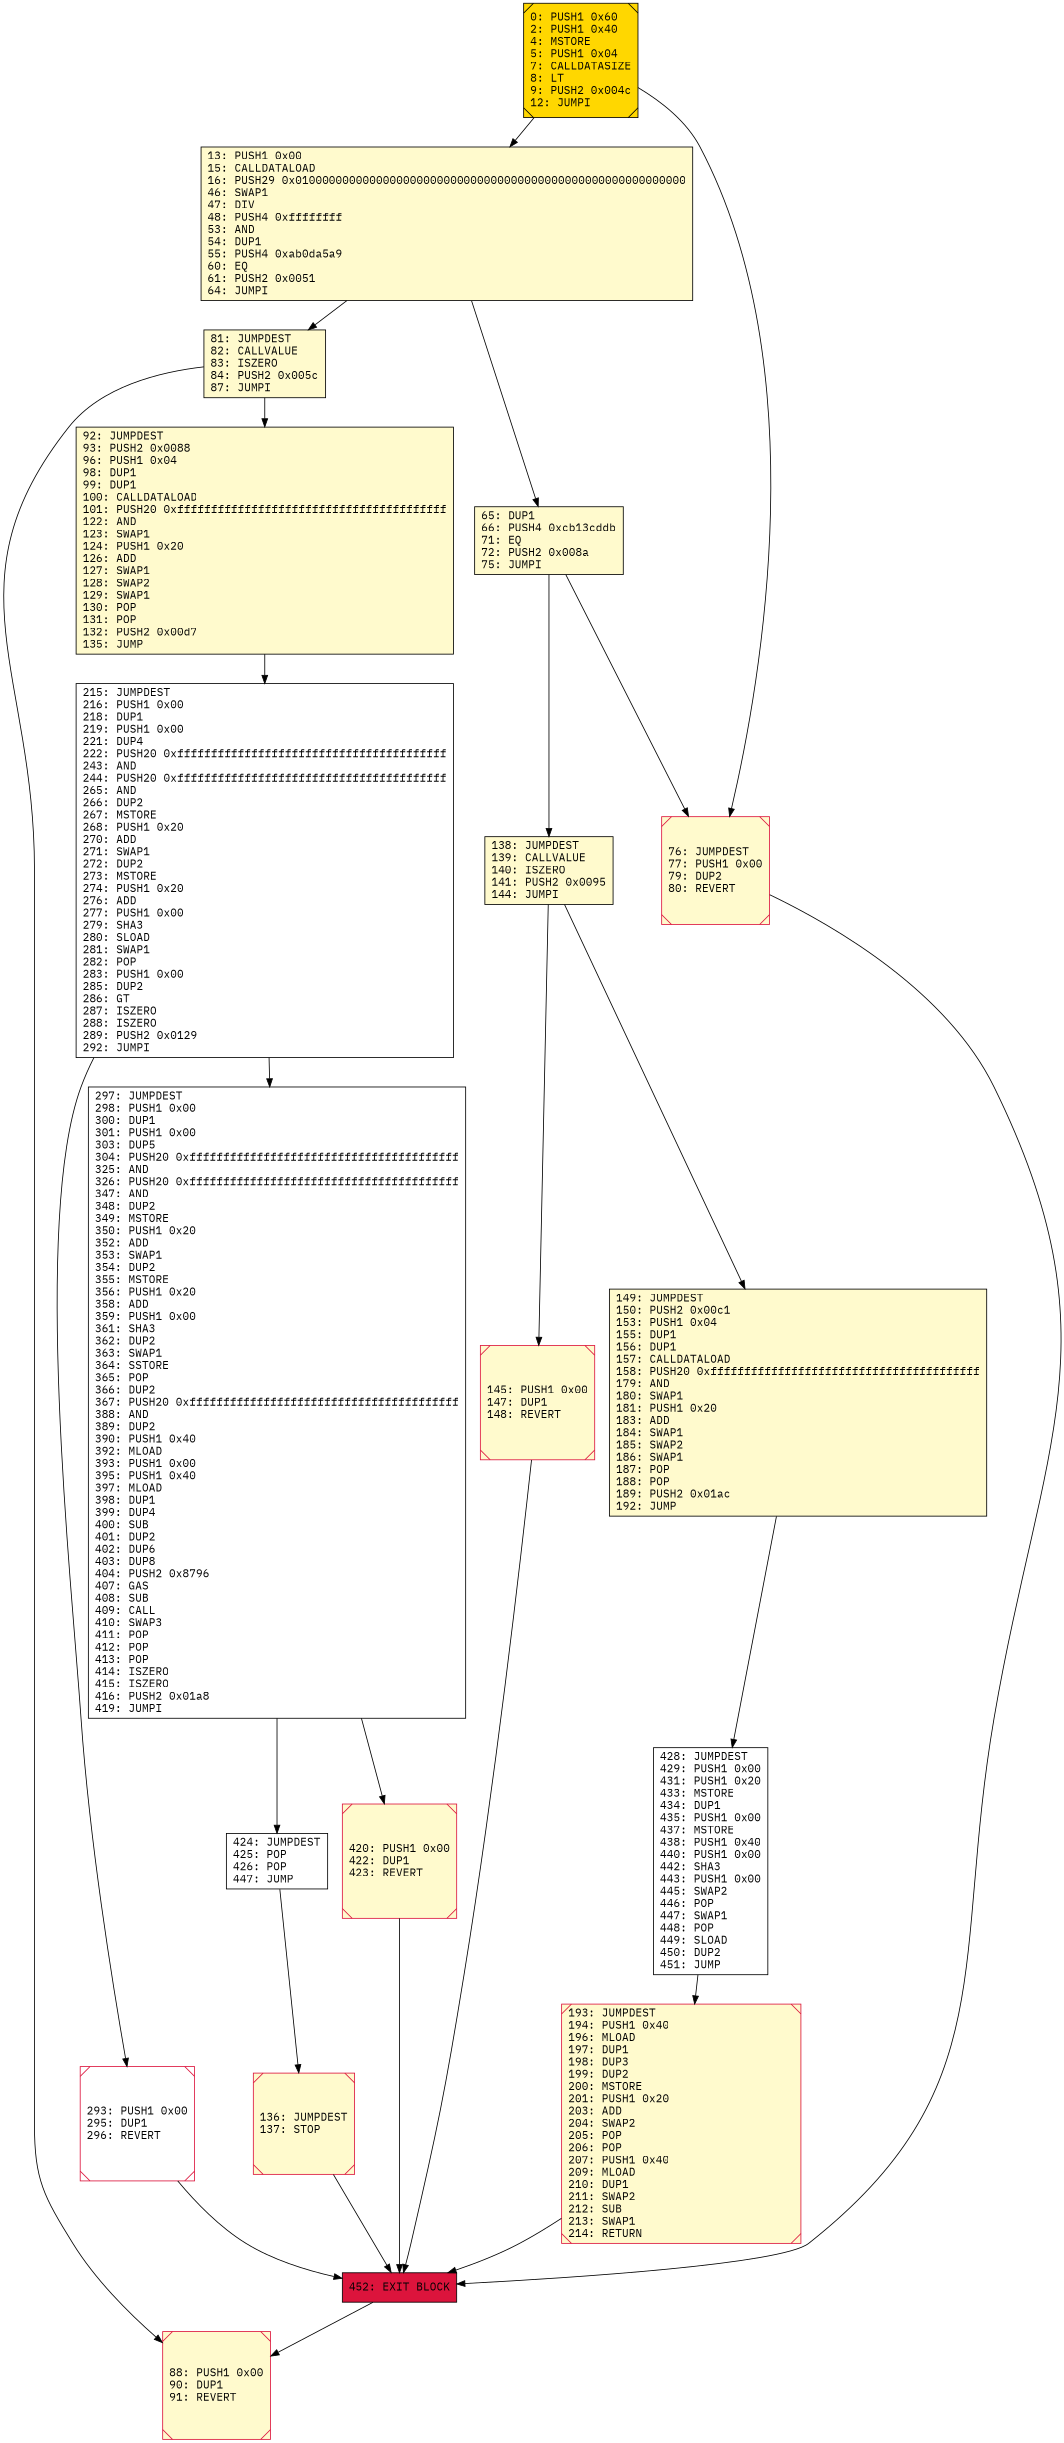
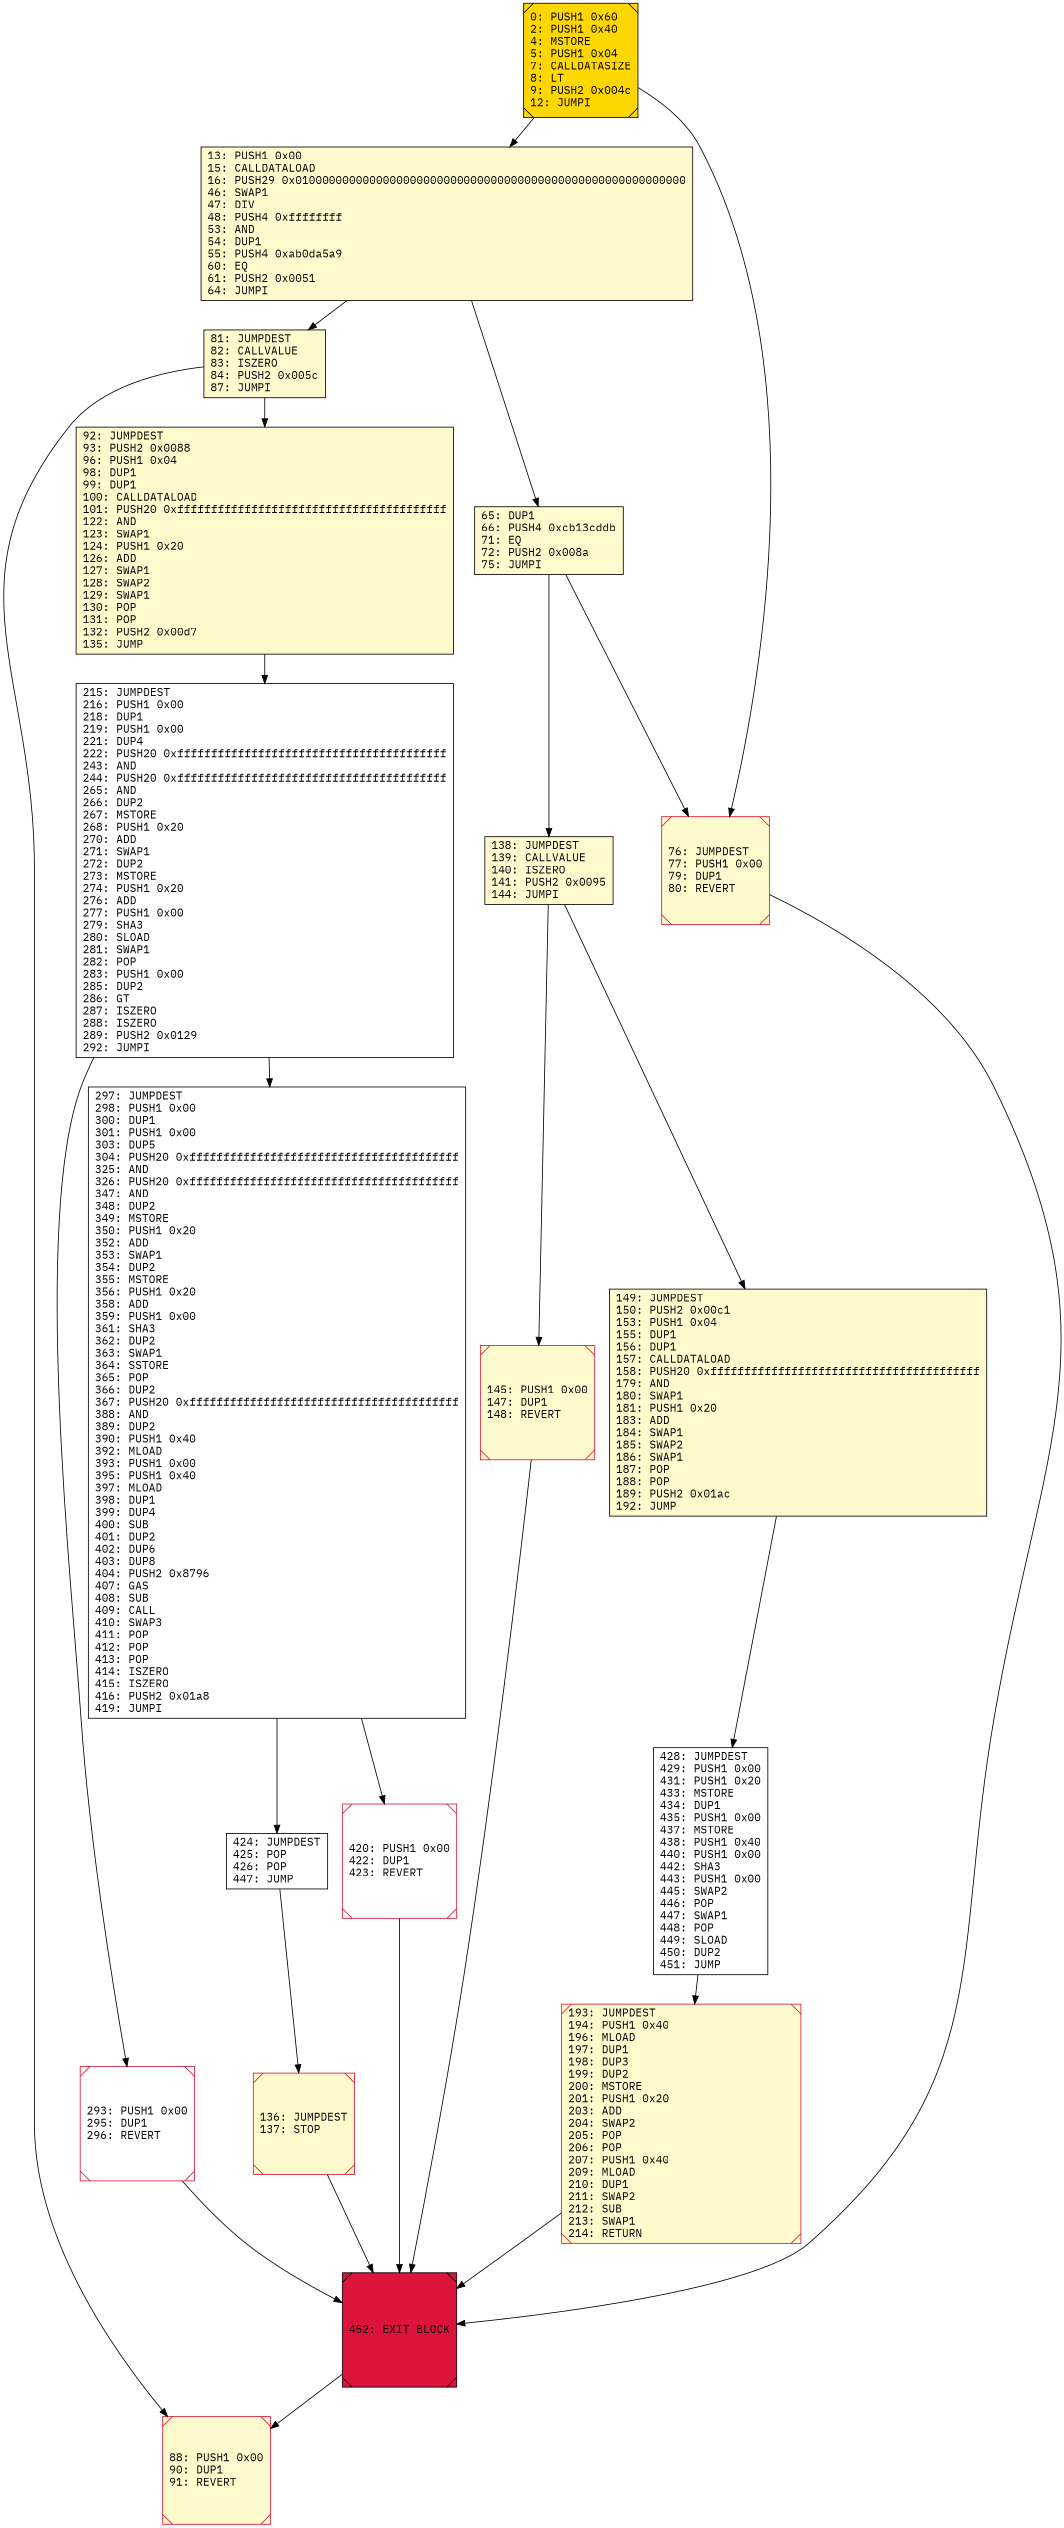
(716, 871) -> (716, 871)
(400, 1861) -> (400, 1861)
(400, 2287) -> (400, 2330)
